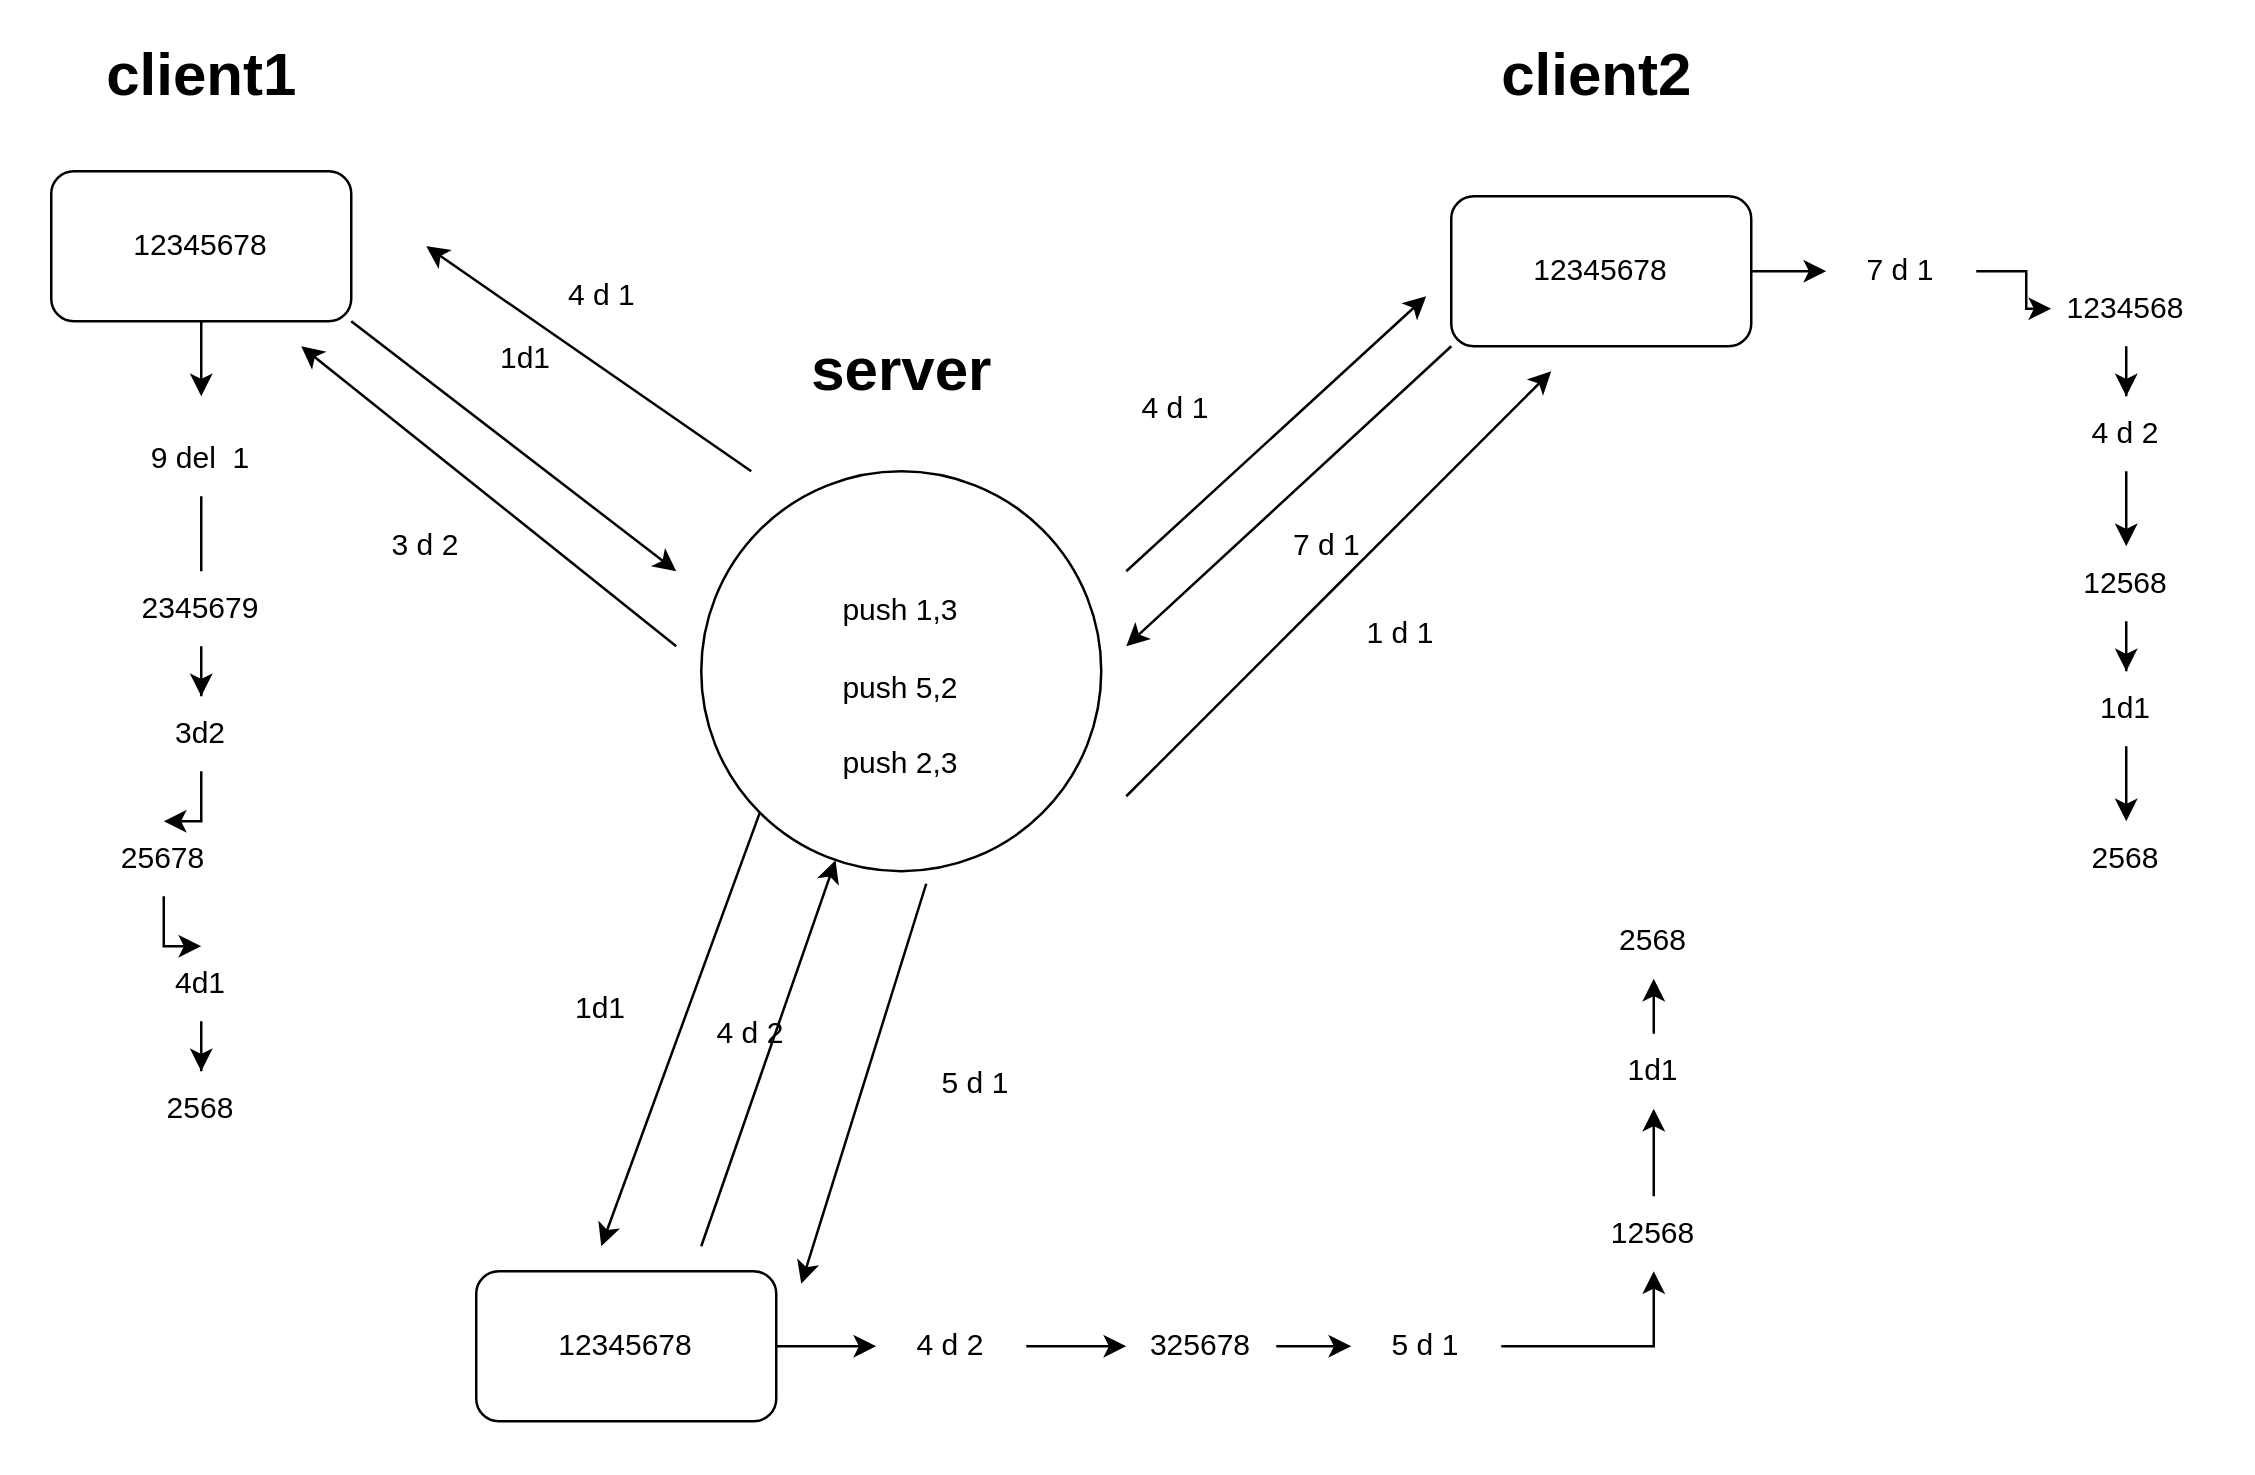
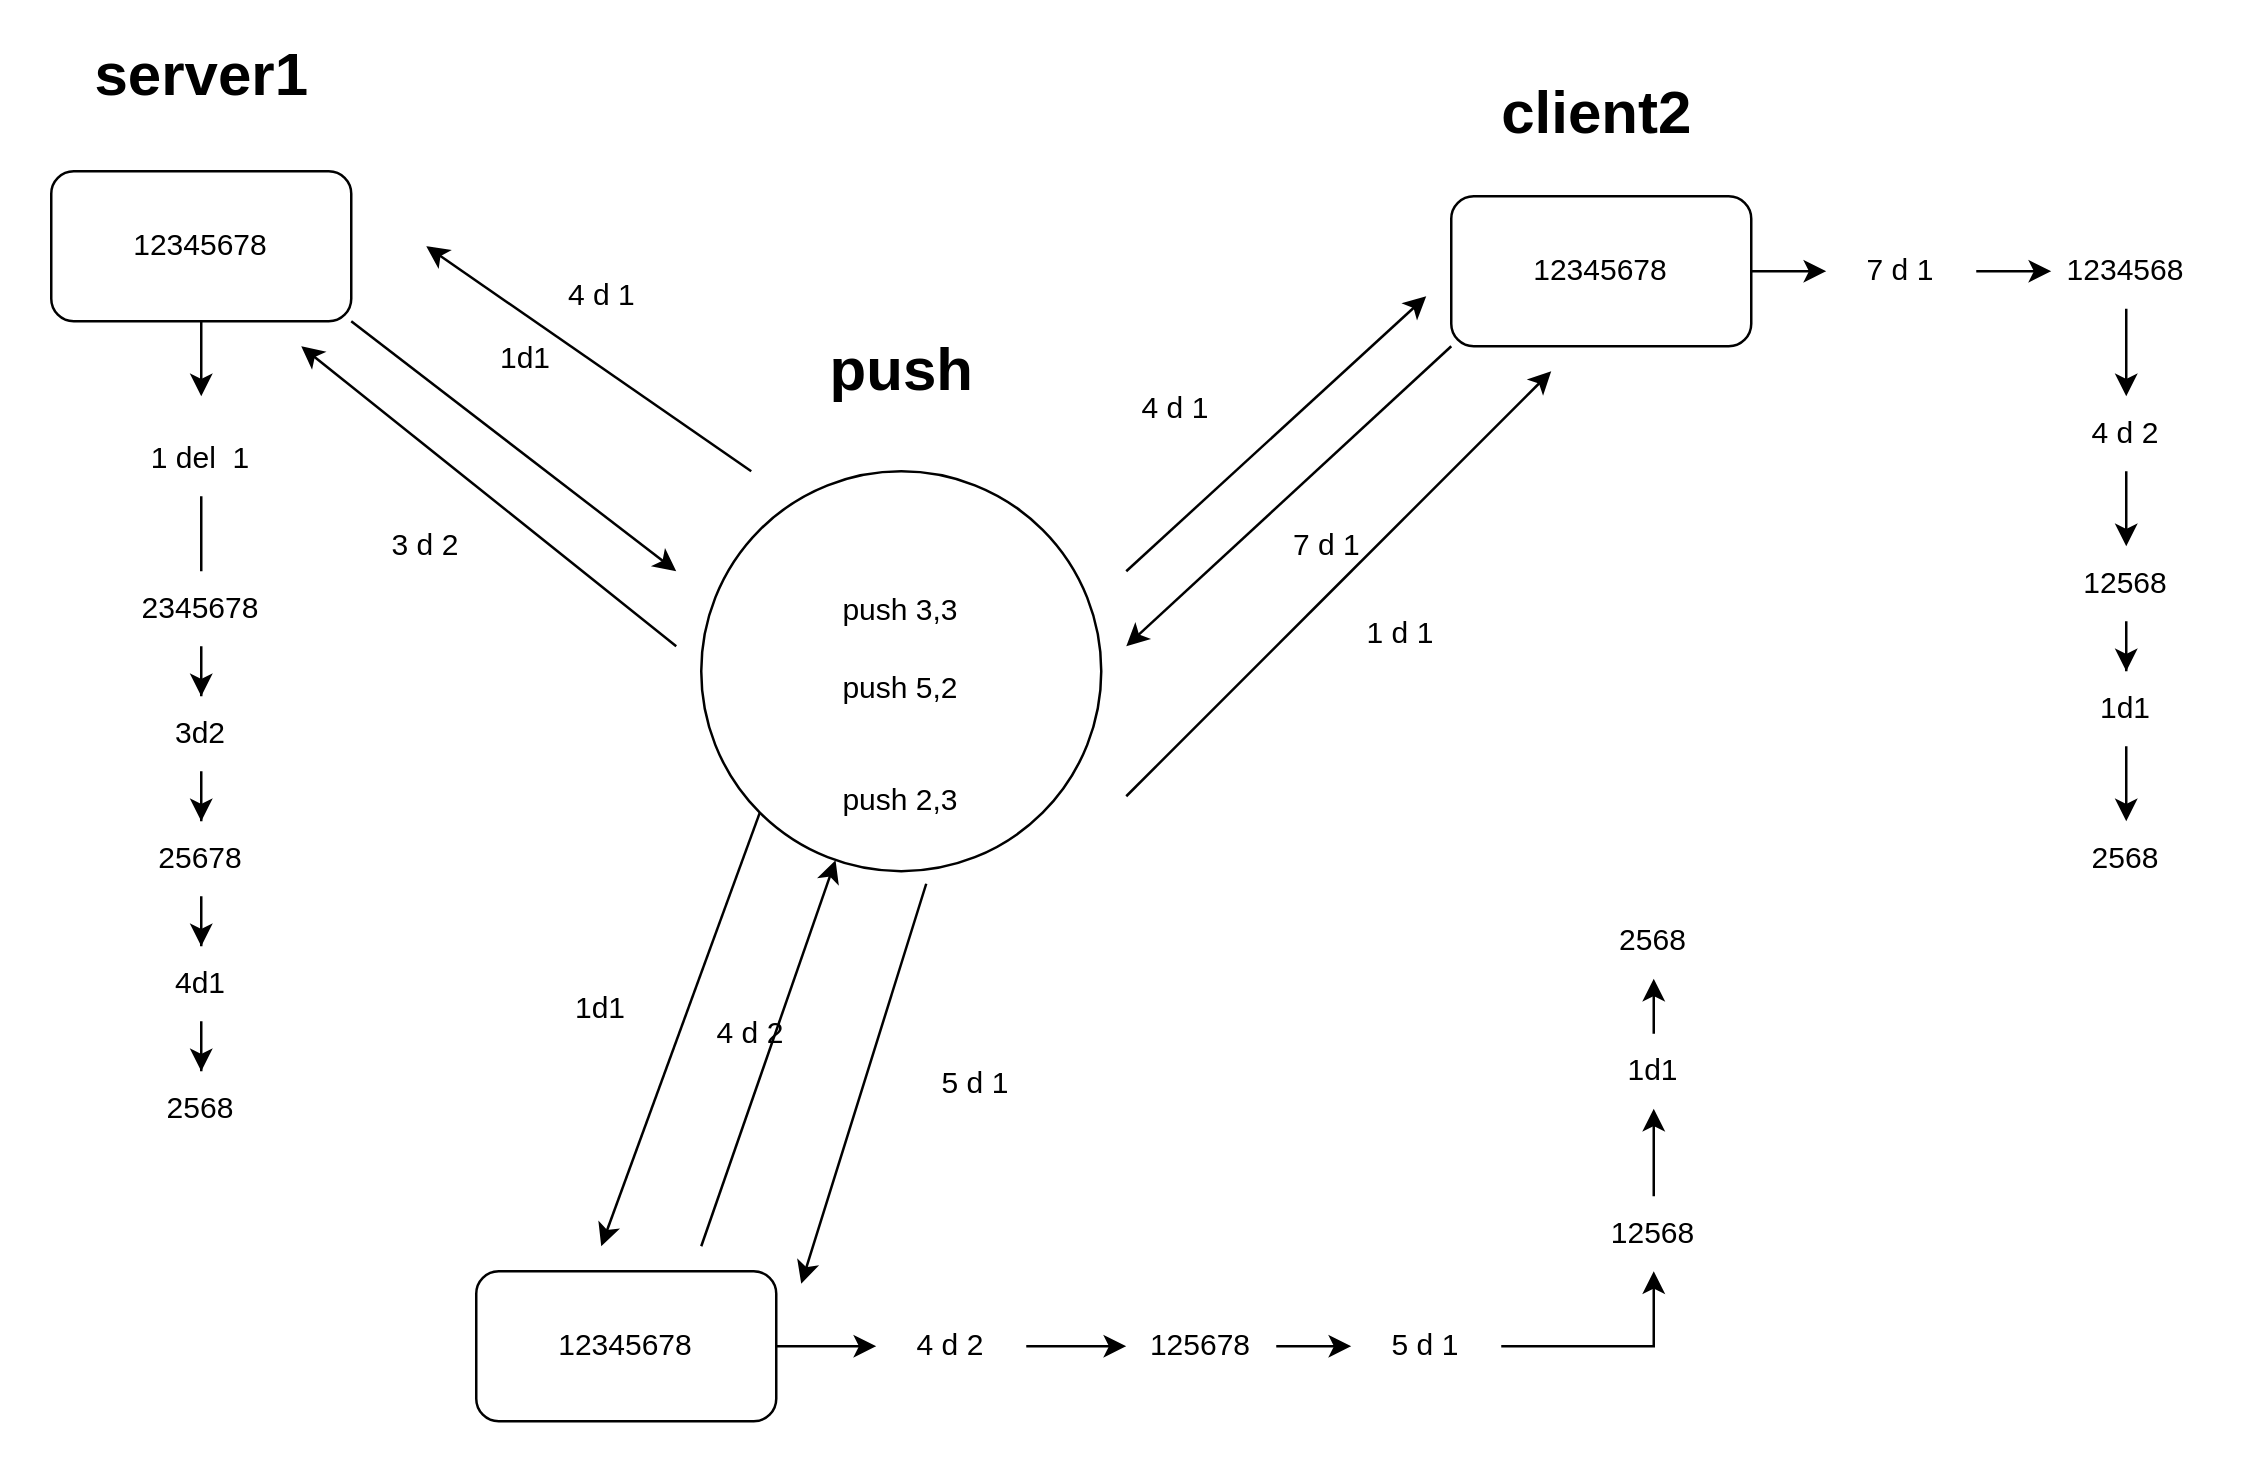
(203, 76) -> (203, 76)
(1596, 76) -> (1596, 114)
(2126, 309) -> (2126, 271)
(903, 371) -> (903, 371)
(201, 459) -> (201, 459)
(201, 609) -> (201, 609)
(901, 611) -> (901, 611)
(901, 764) -> (901, 801)
(164, 859) -> (201, 859)
(1201, 1346) -> (1201, 1346)
